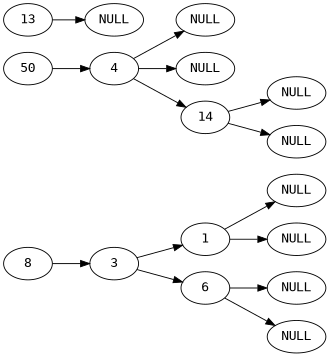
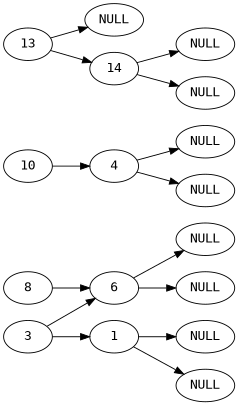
(28, 69) -> (28, 166)
(156, 91) -> (67, 55)
(66, 264) -> (66, 288)
